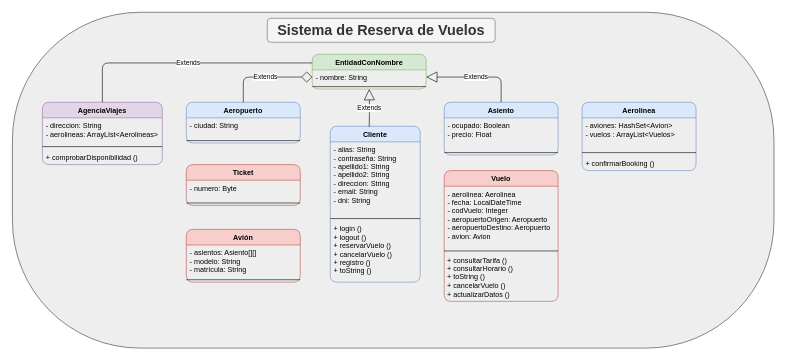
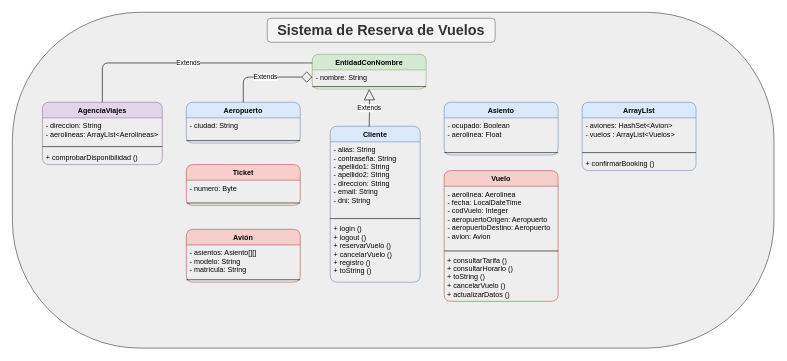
(483, 77) -> none
(639, 110) -> (639, 110)
(480, 126) -> (480, 126)
